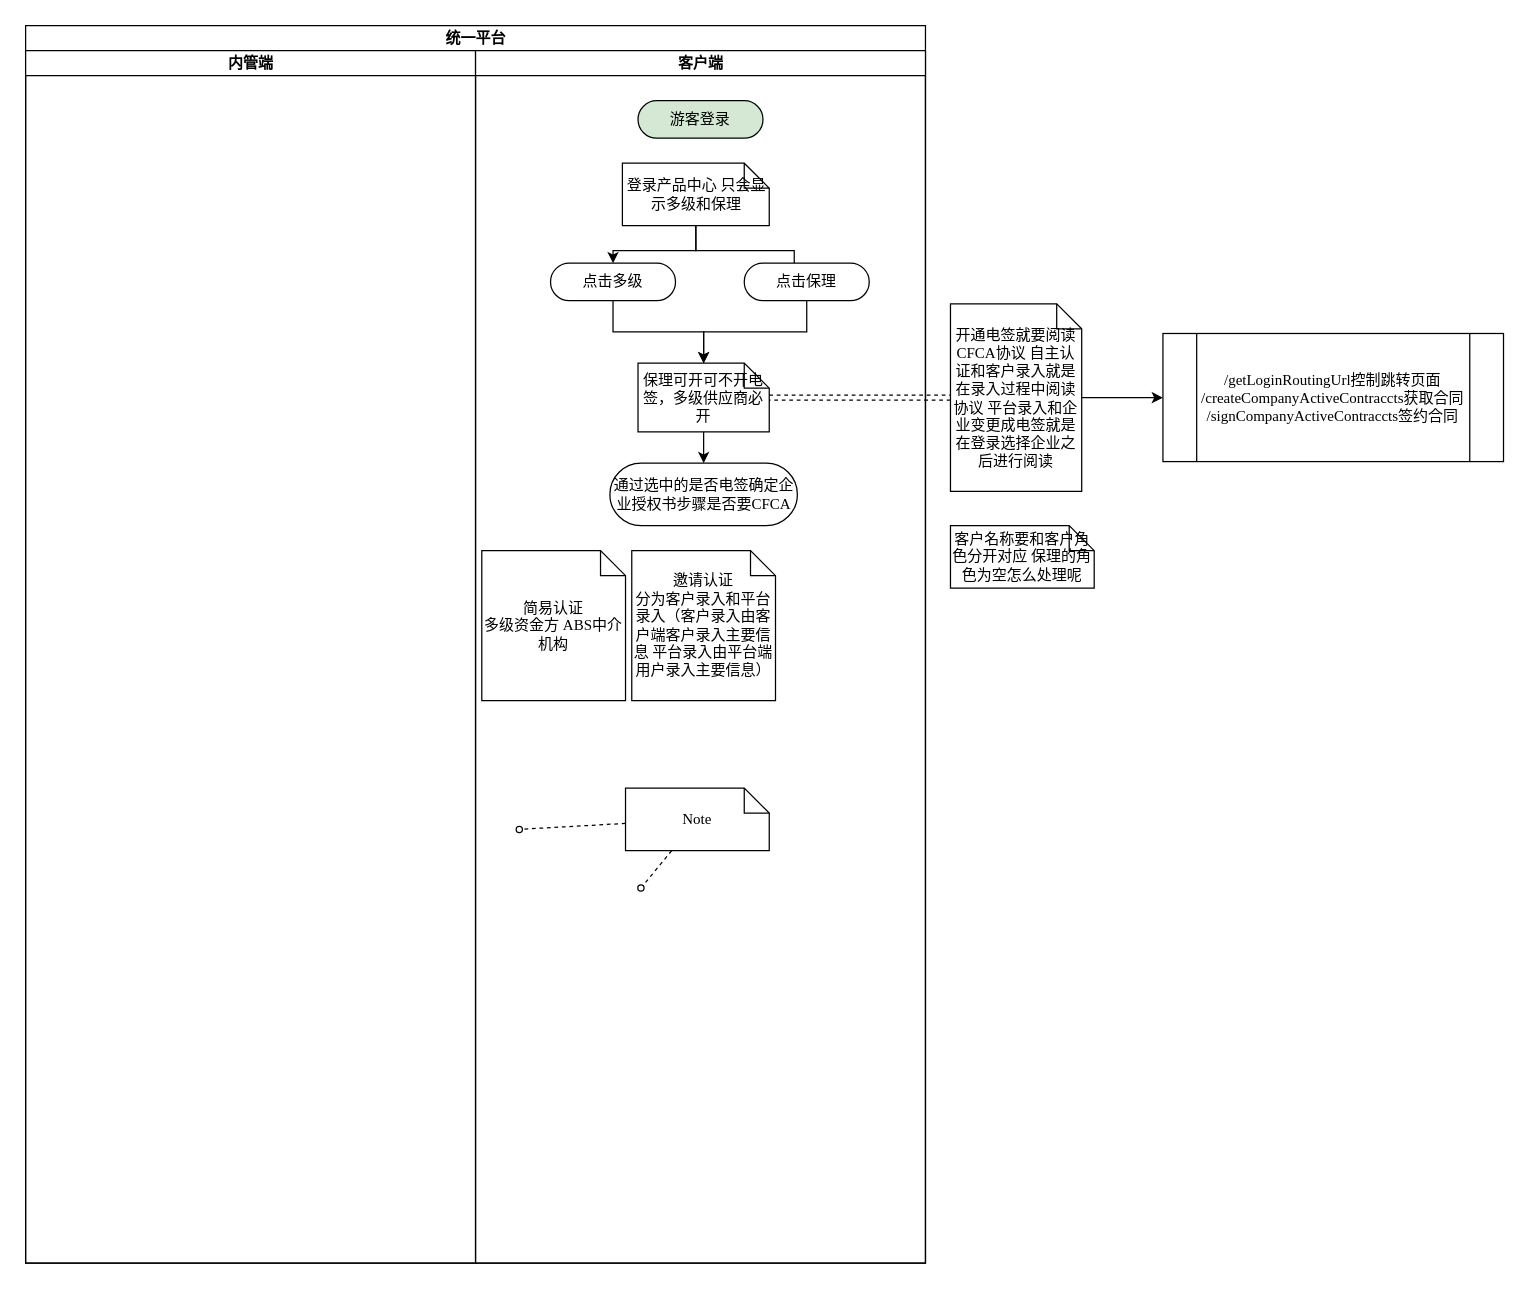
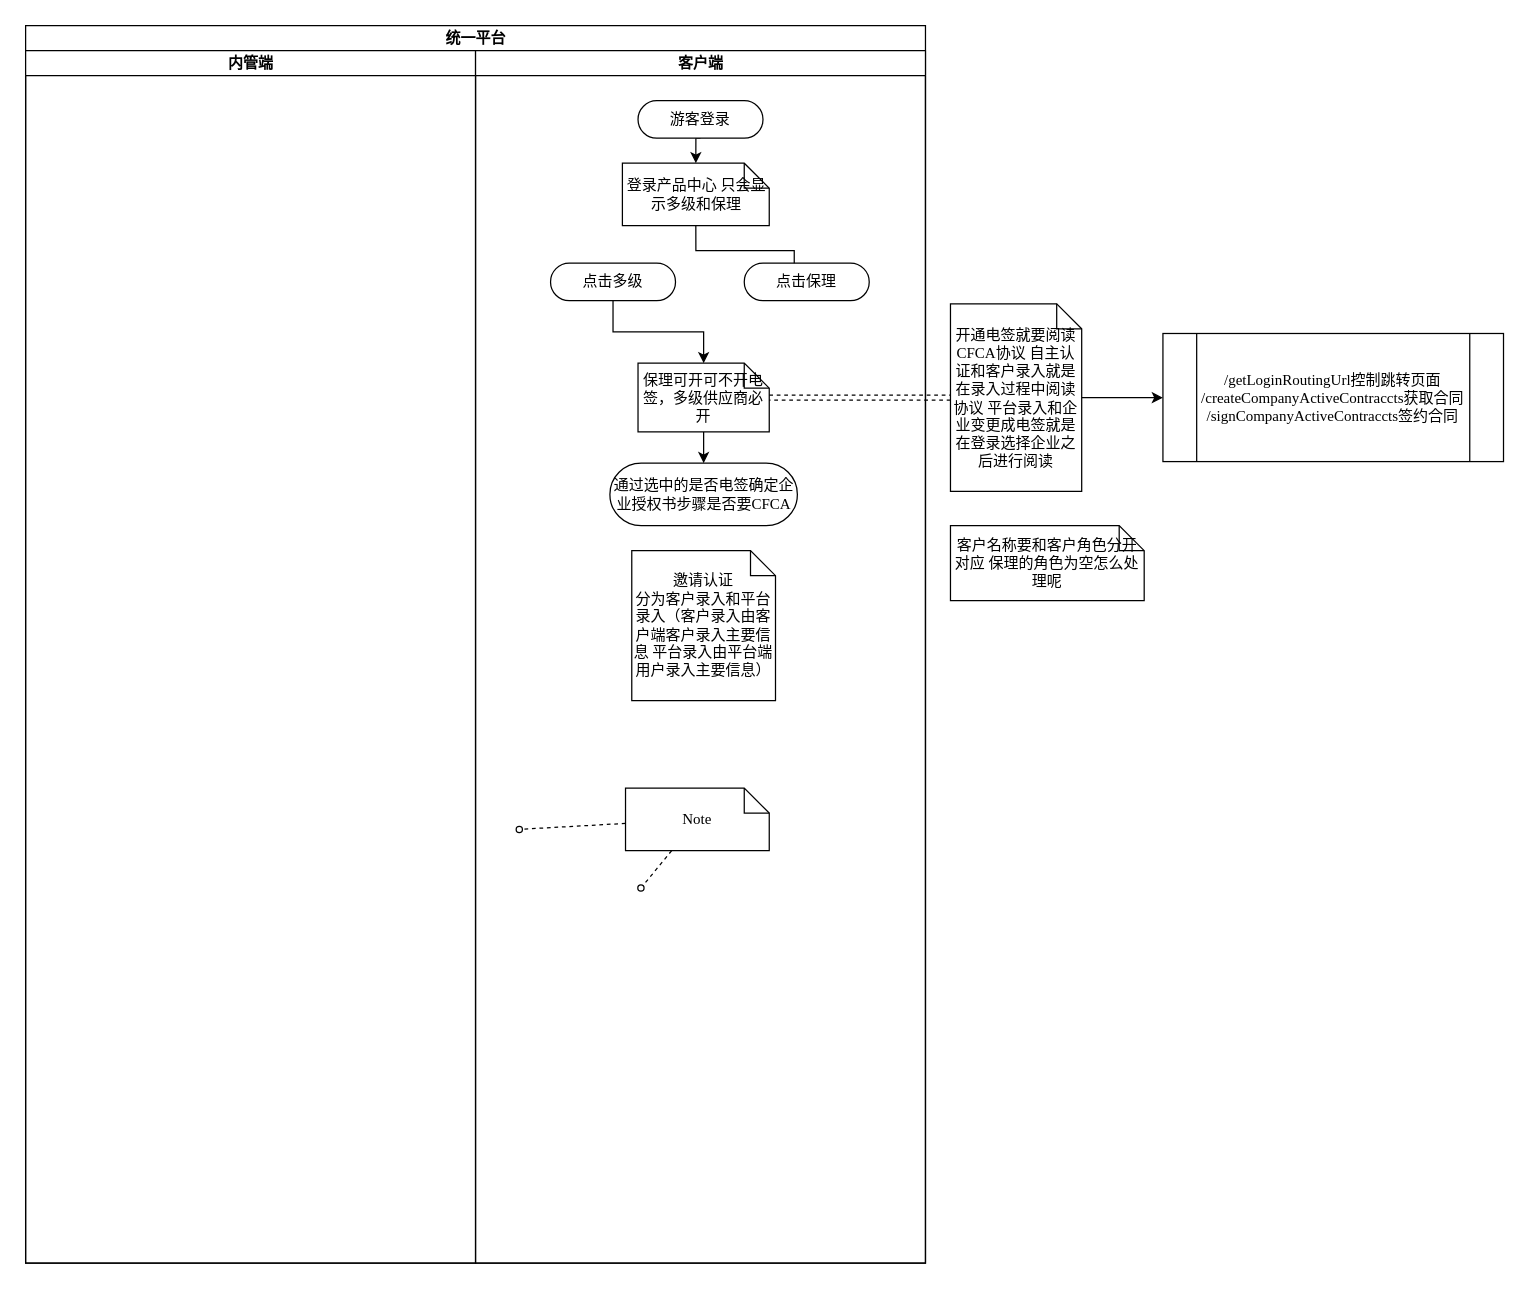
(701, 119) -> (701, 119)
none -> (696, 145)
(653, 251) -> none
(772, 332) -> none
(1023, 557) -> (1048, 563)
(554, 626) -> none
